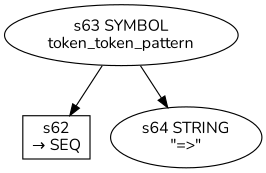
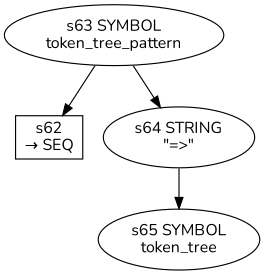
(121, 35) -> (114, 35)
none -> (179, 240)
